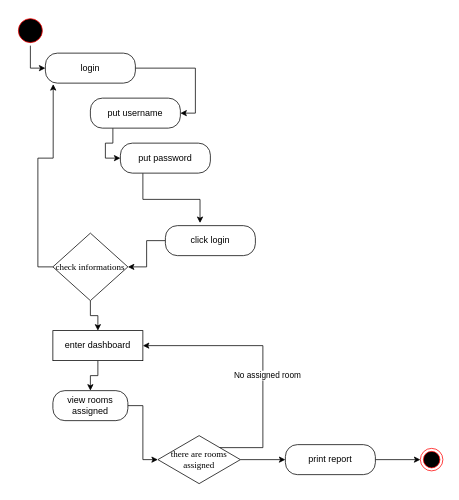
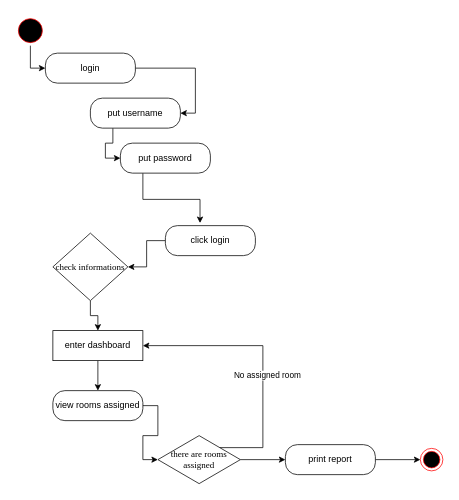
(53, 125) -> none
(90, 405) -> (98, 405)
